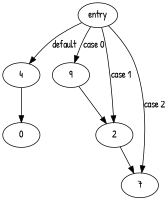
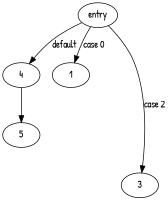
(71, 75) -> (71, 75)
(21, 135) -> (21, 135)
(114, 135) -> none
(140, 185) -> (140, 185)
